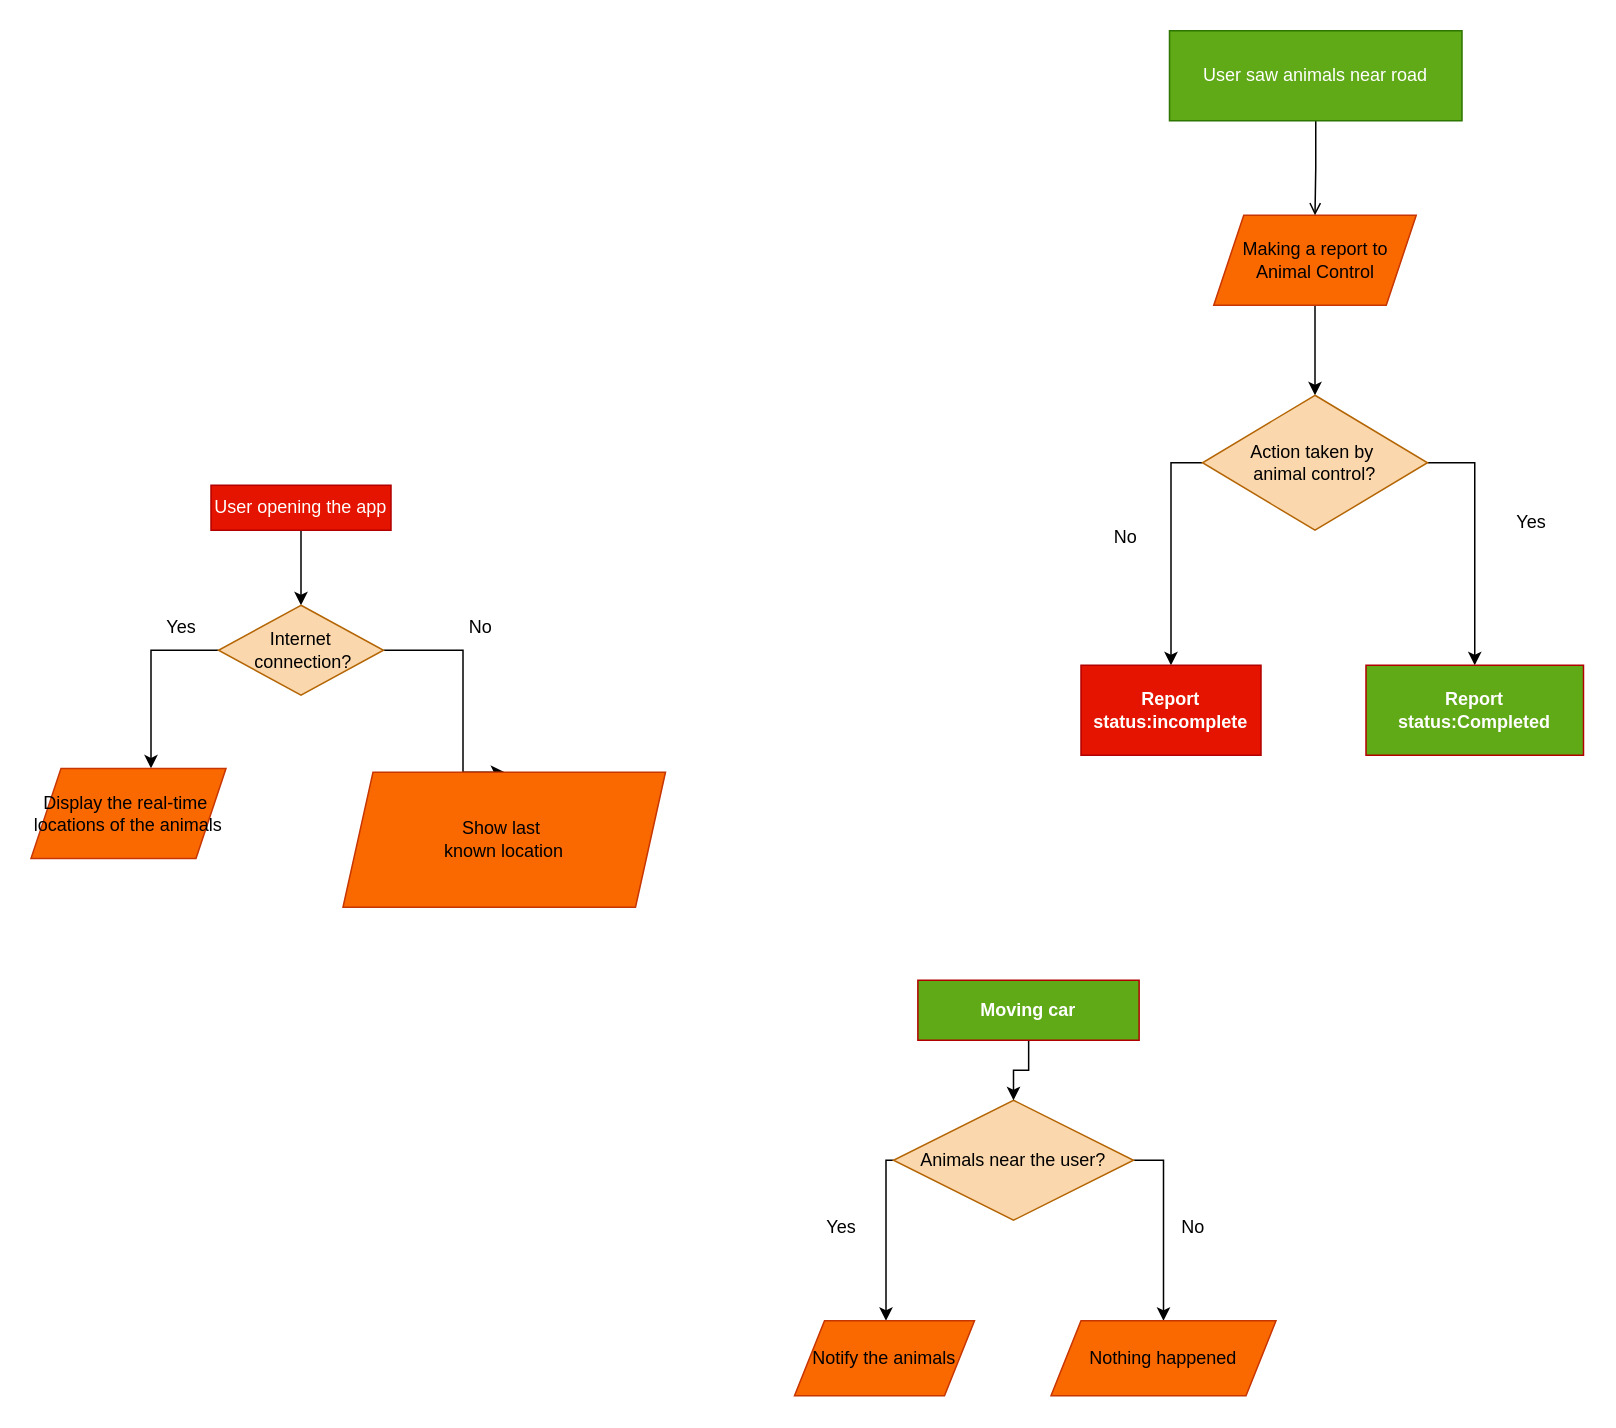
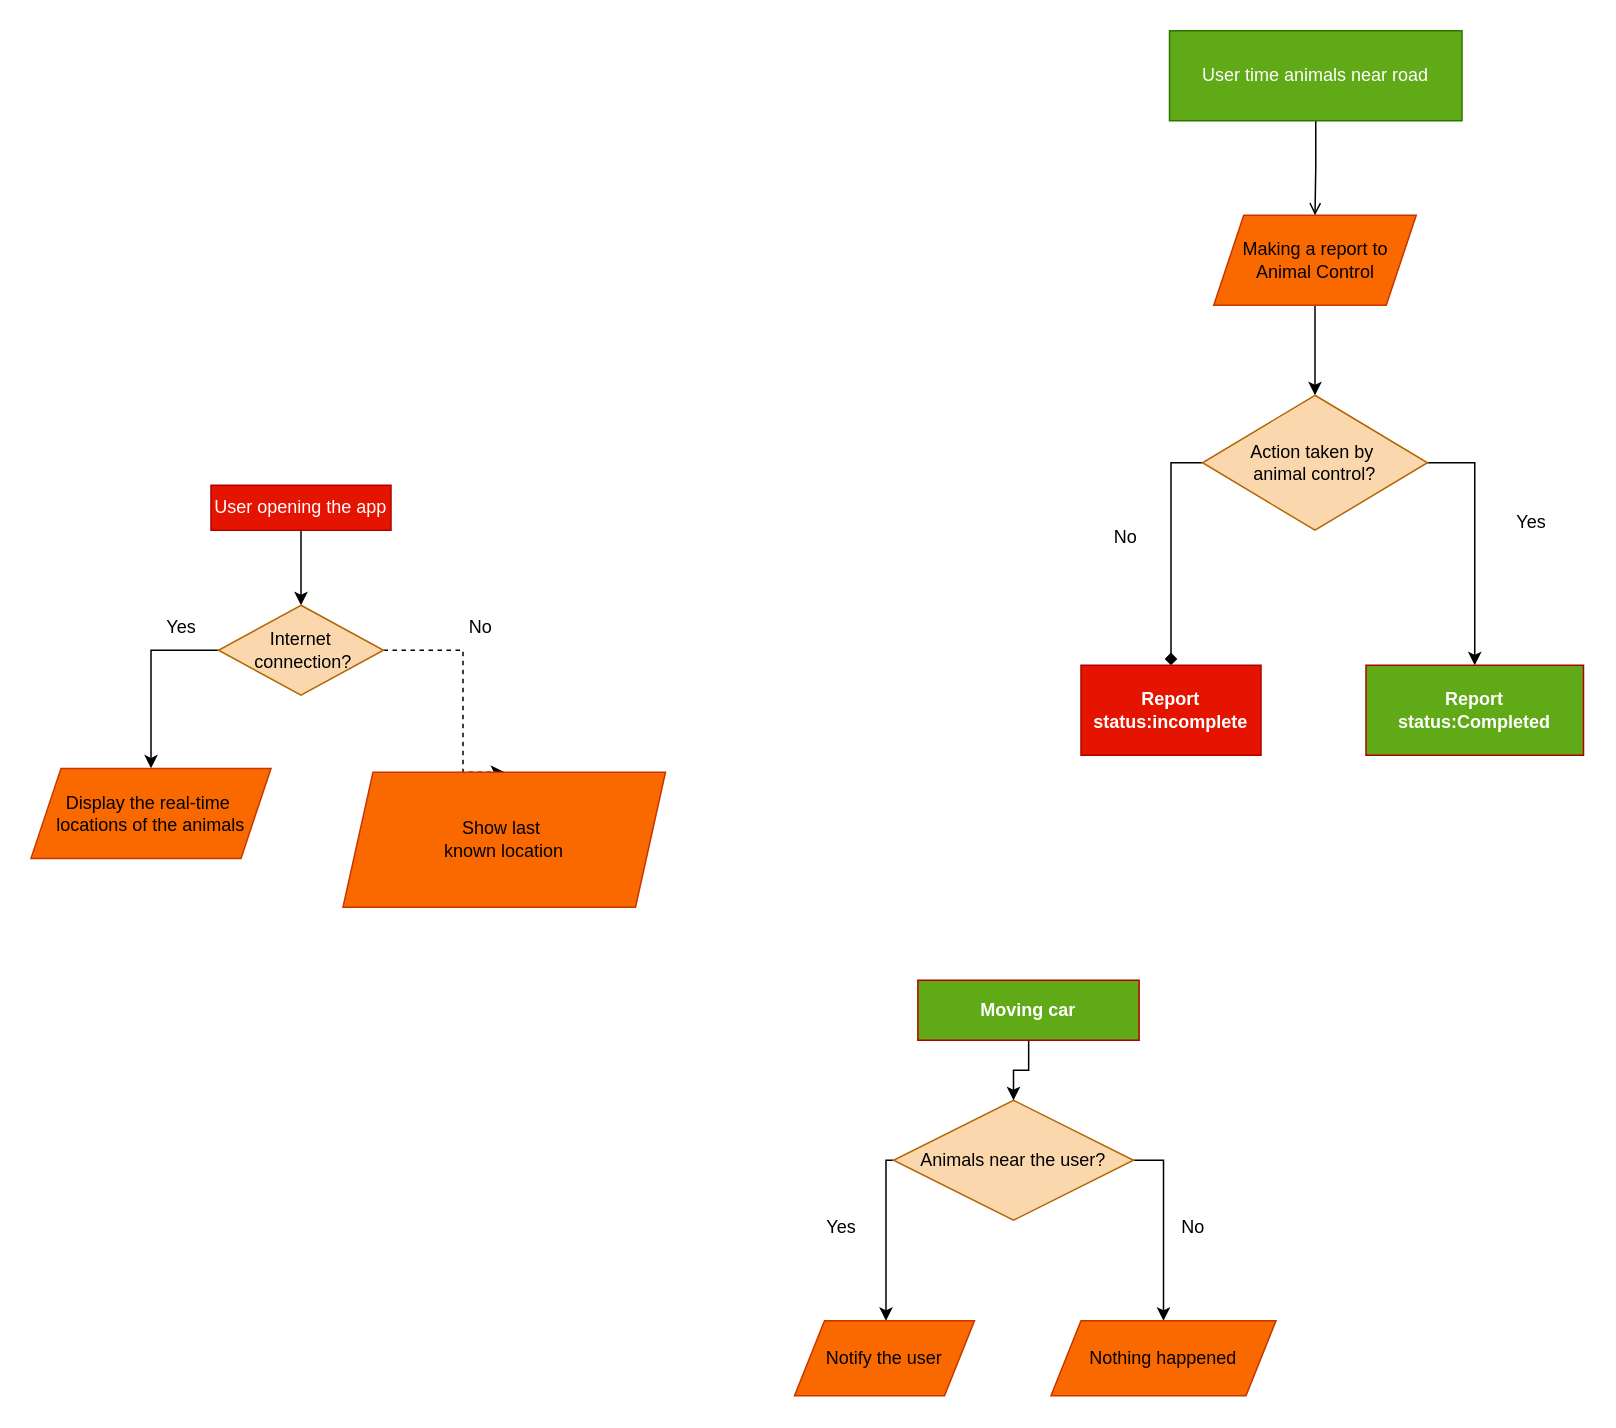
(1316, 76) -> (1316, 76)
(1171, 654) -> (1171, 653)
(463, 671) -> (463, 671)
(128, 813) -> (151, 813)
(884, 1358) -> (884, 1358)
